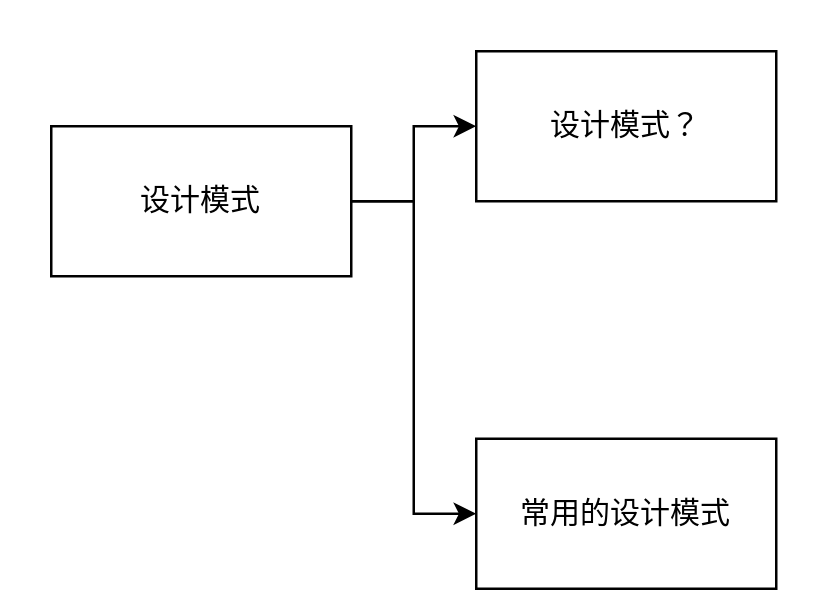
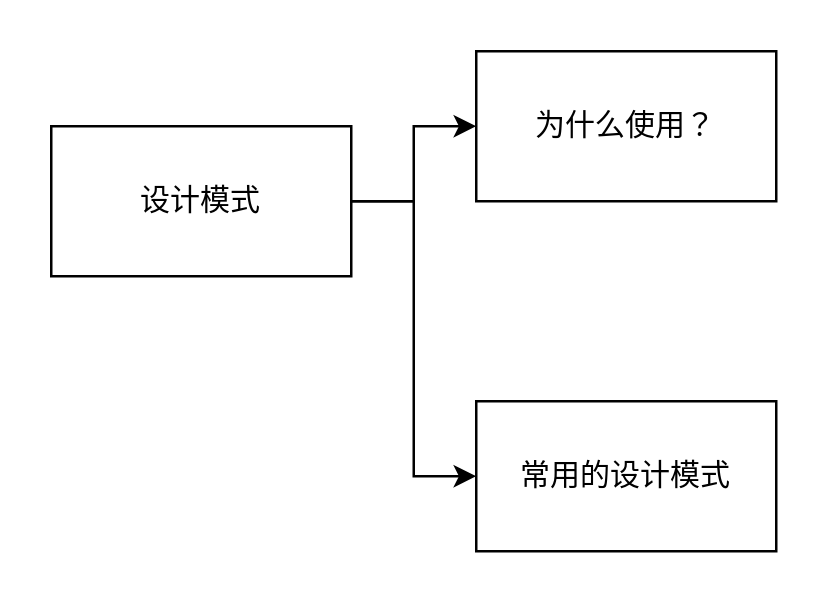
(626, 126) -> (626, 126)
(626, 514) -> (626, 476)
